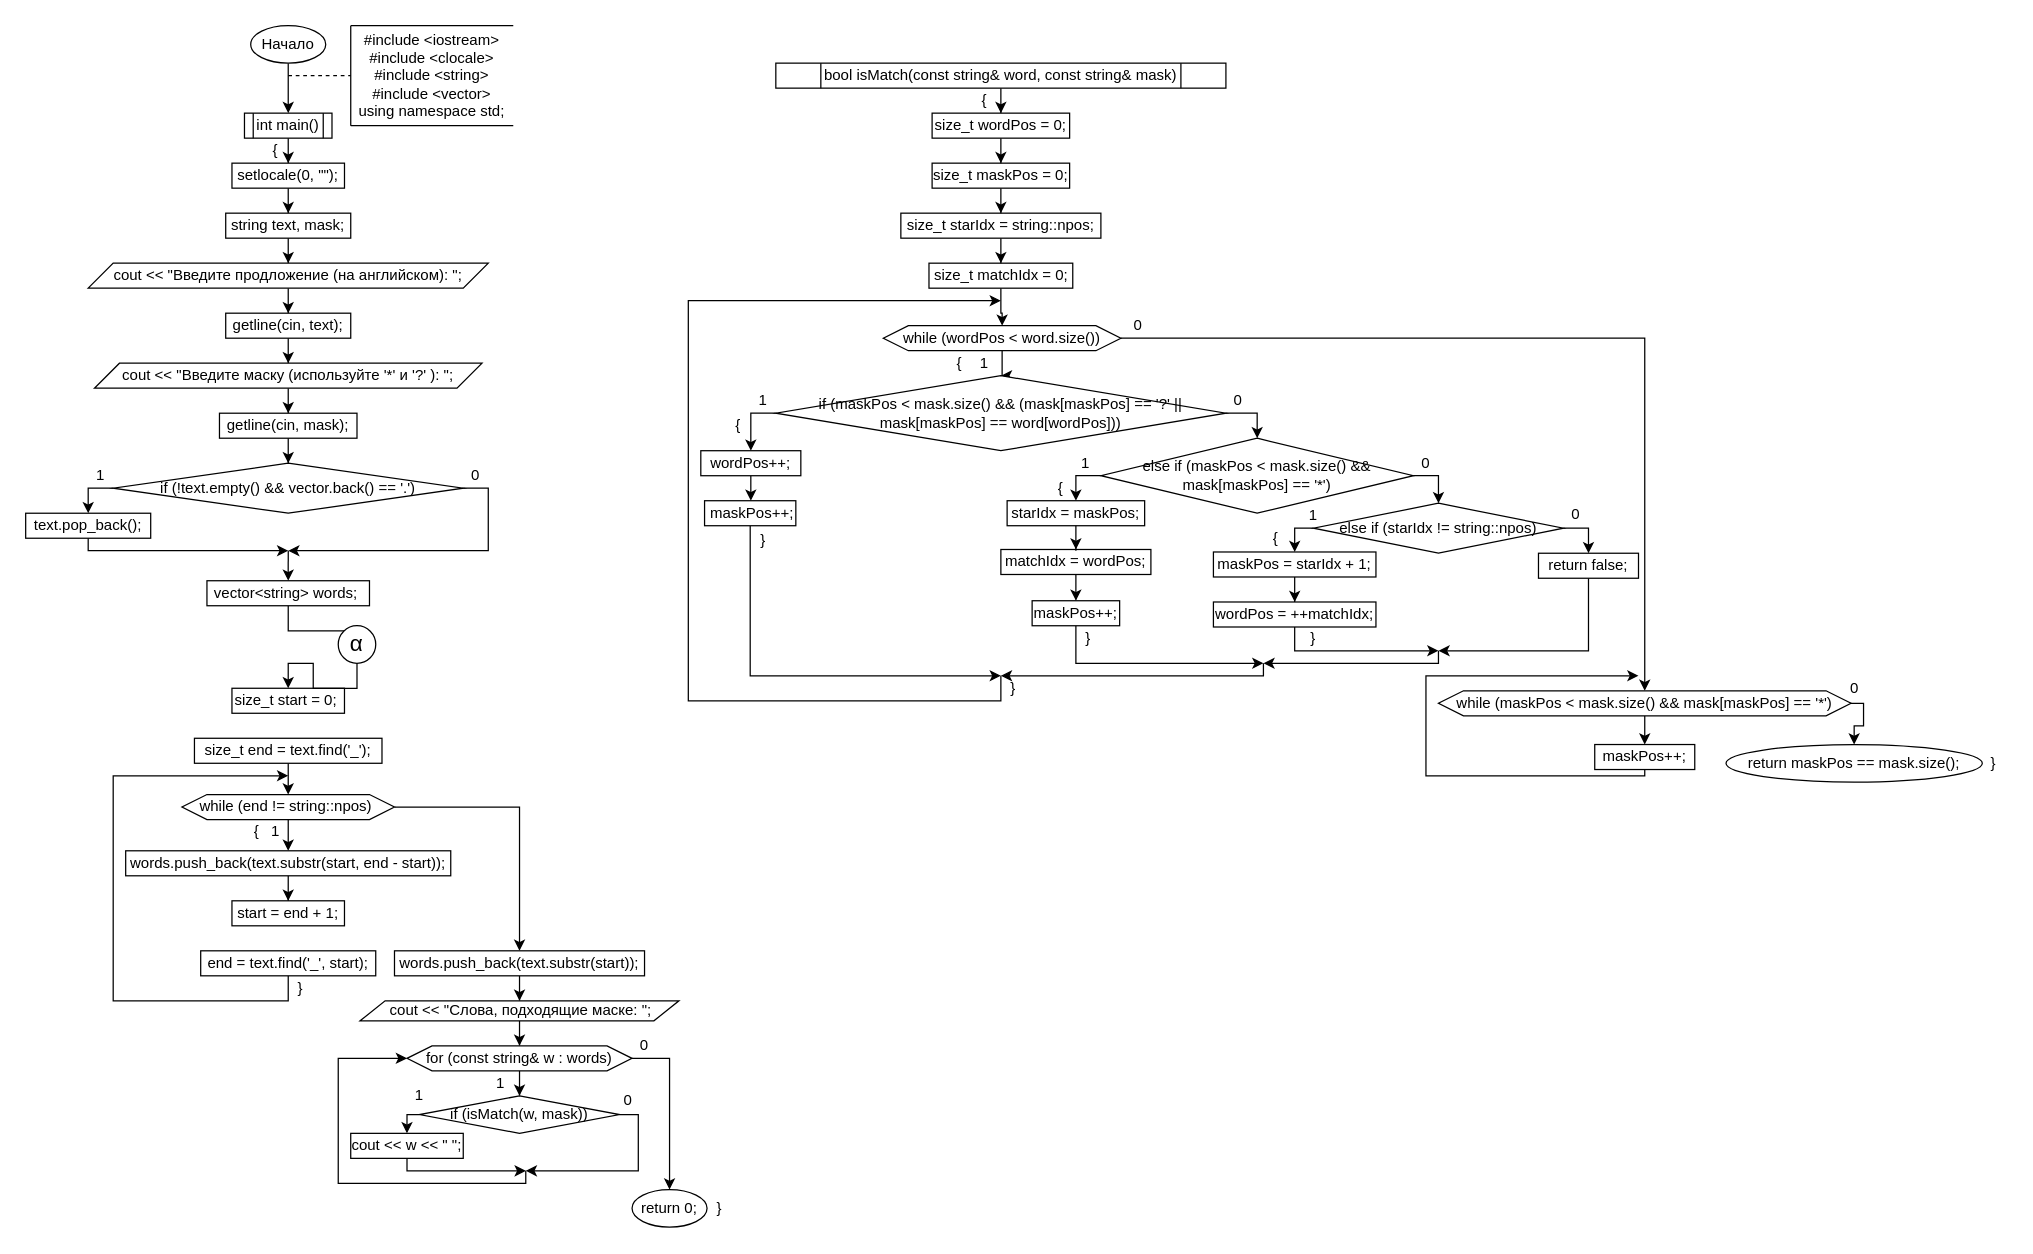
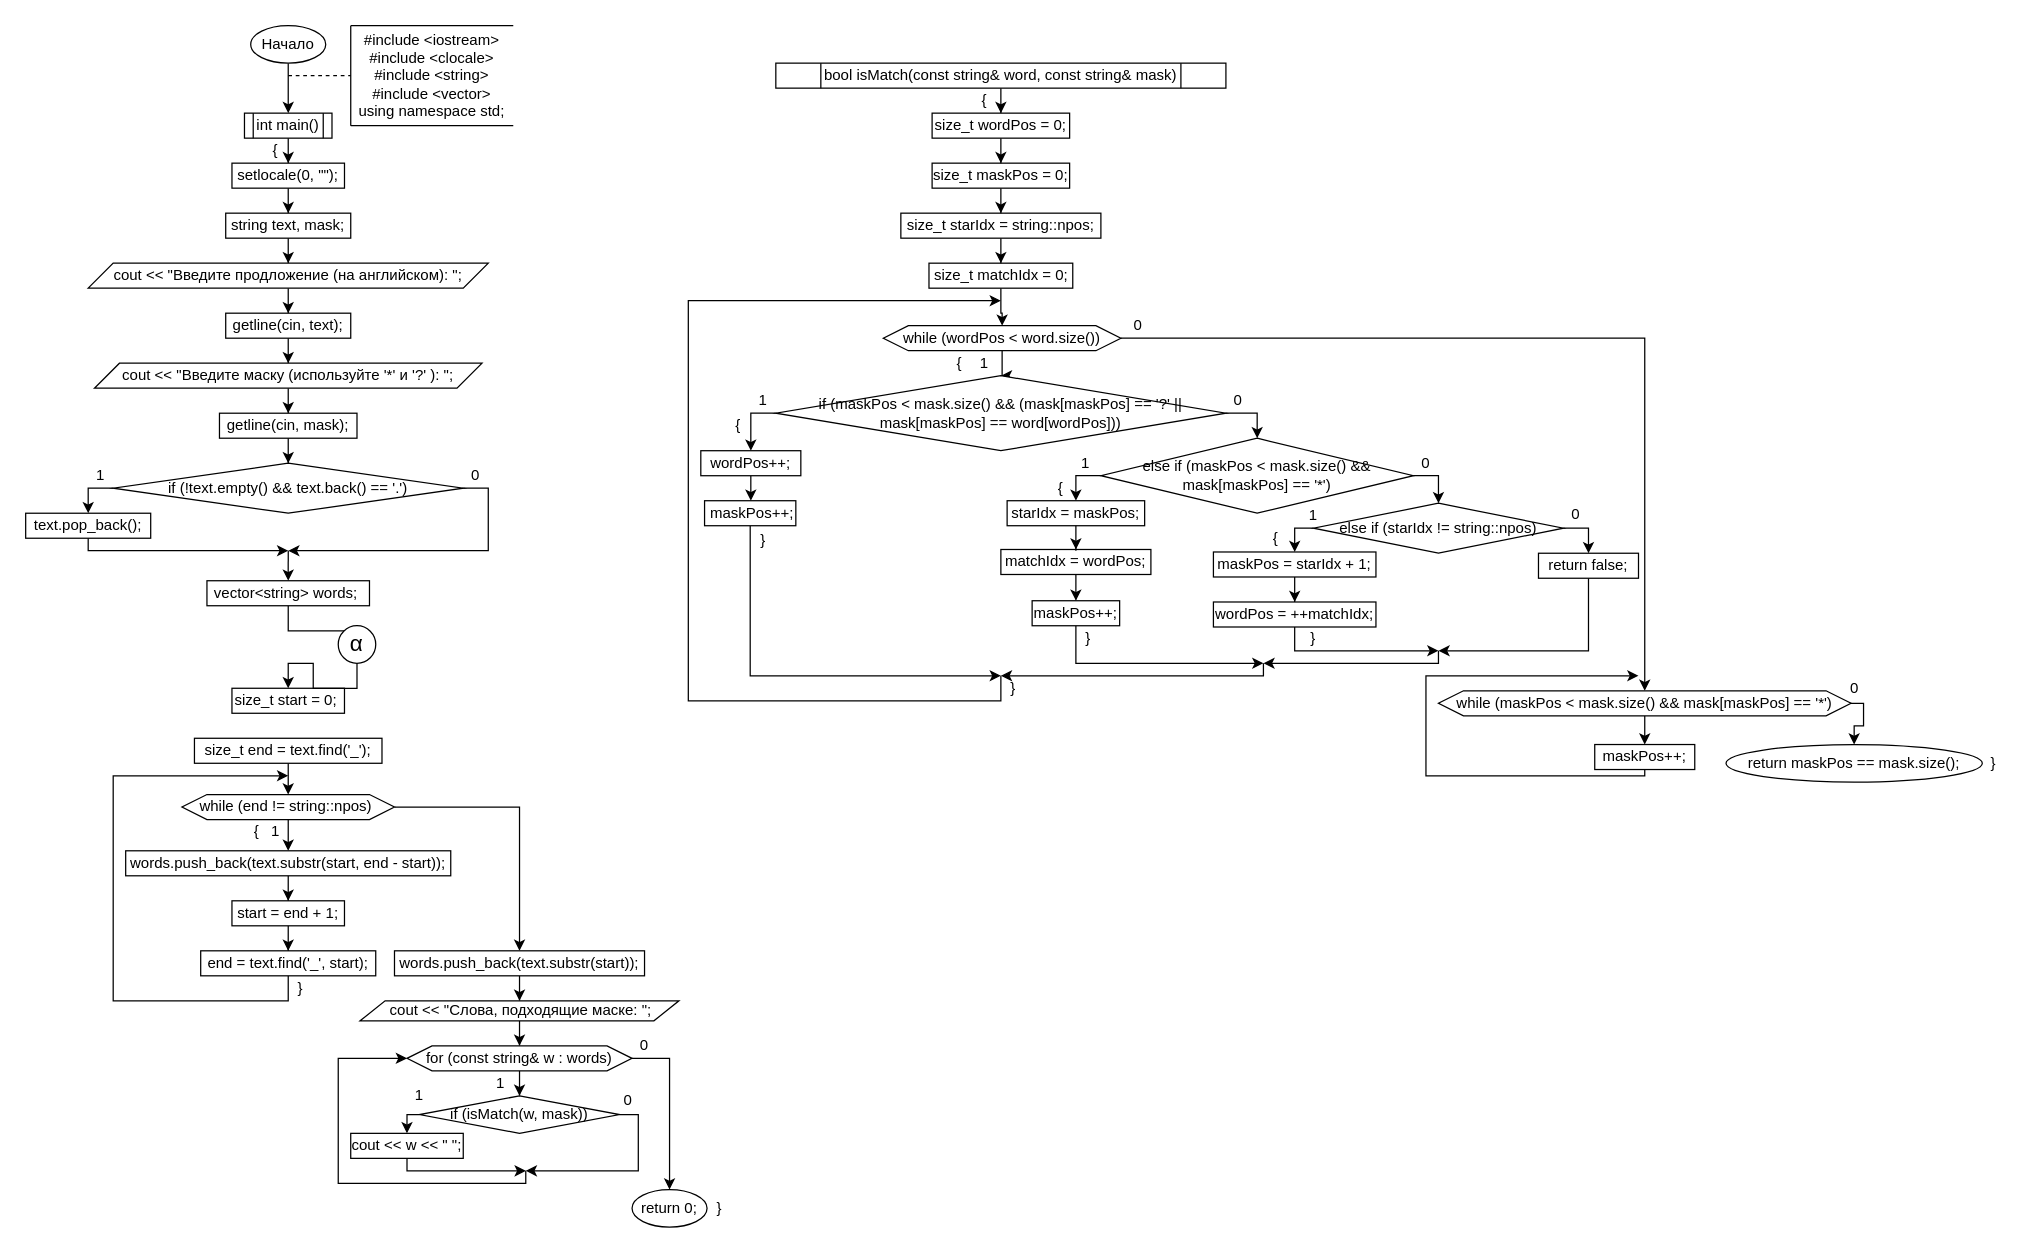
(288, 488) -> (288, 488)
none -> (288, 943)
